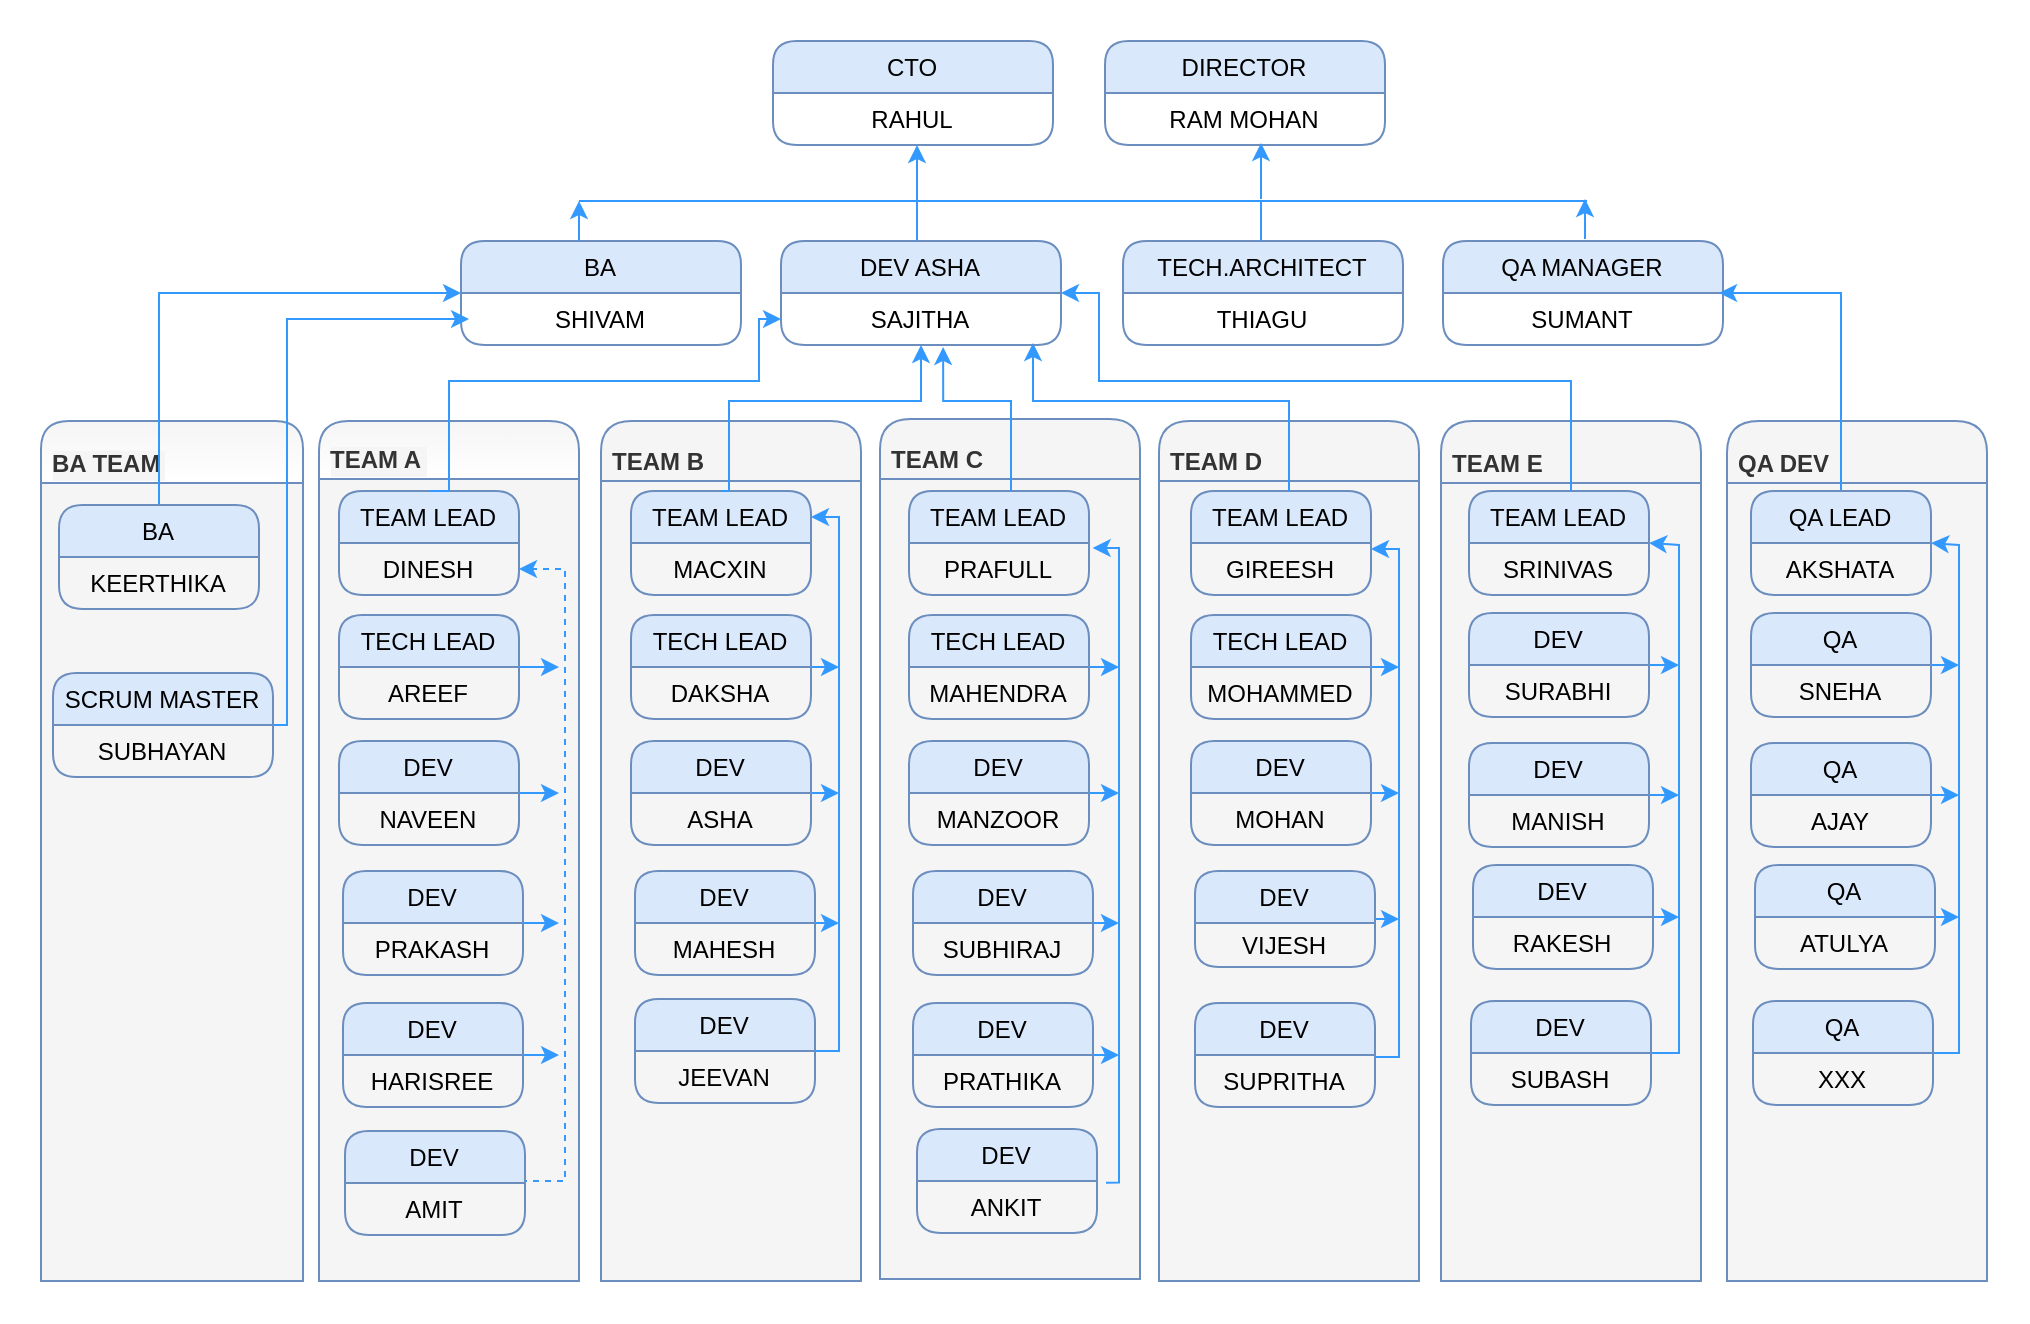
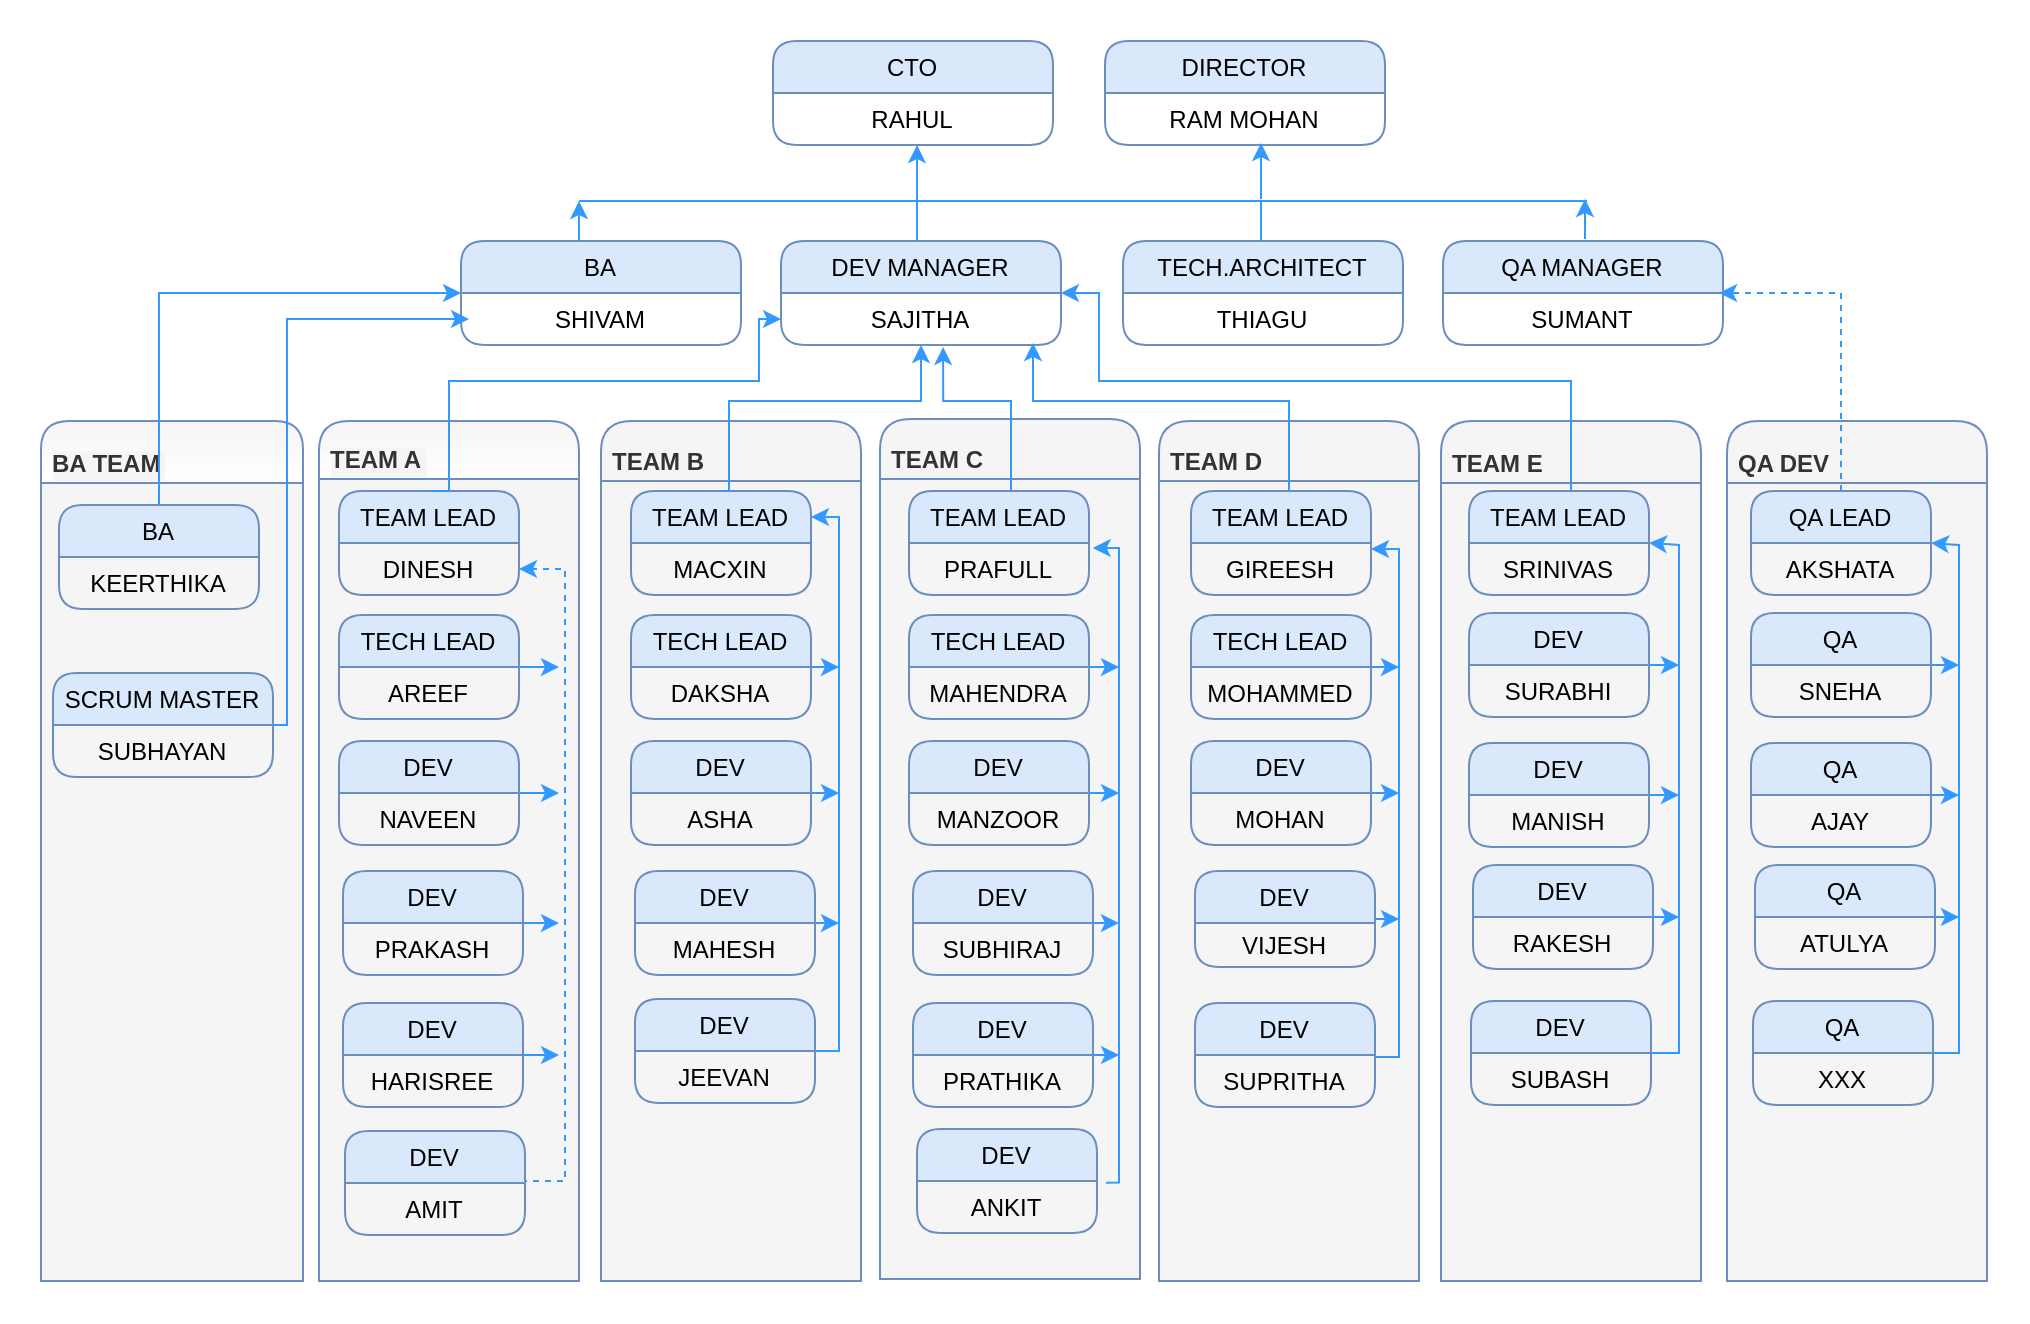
(920, 268) -> (920, 268)
(1841, 338) -> (1841, 338)
